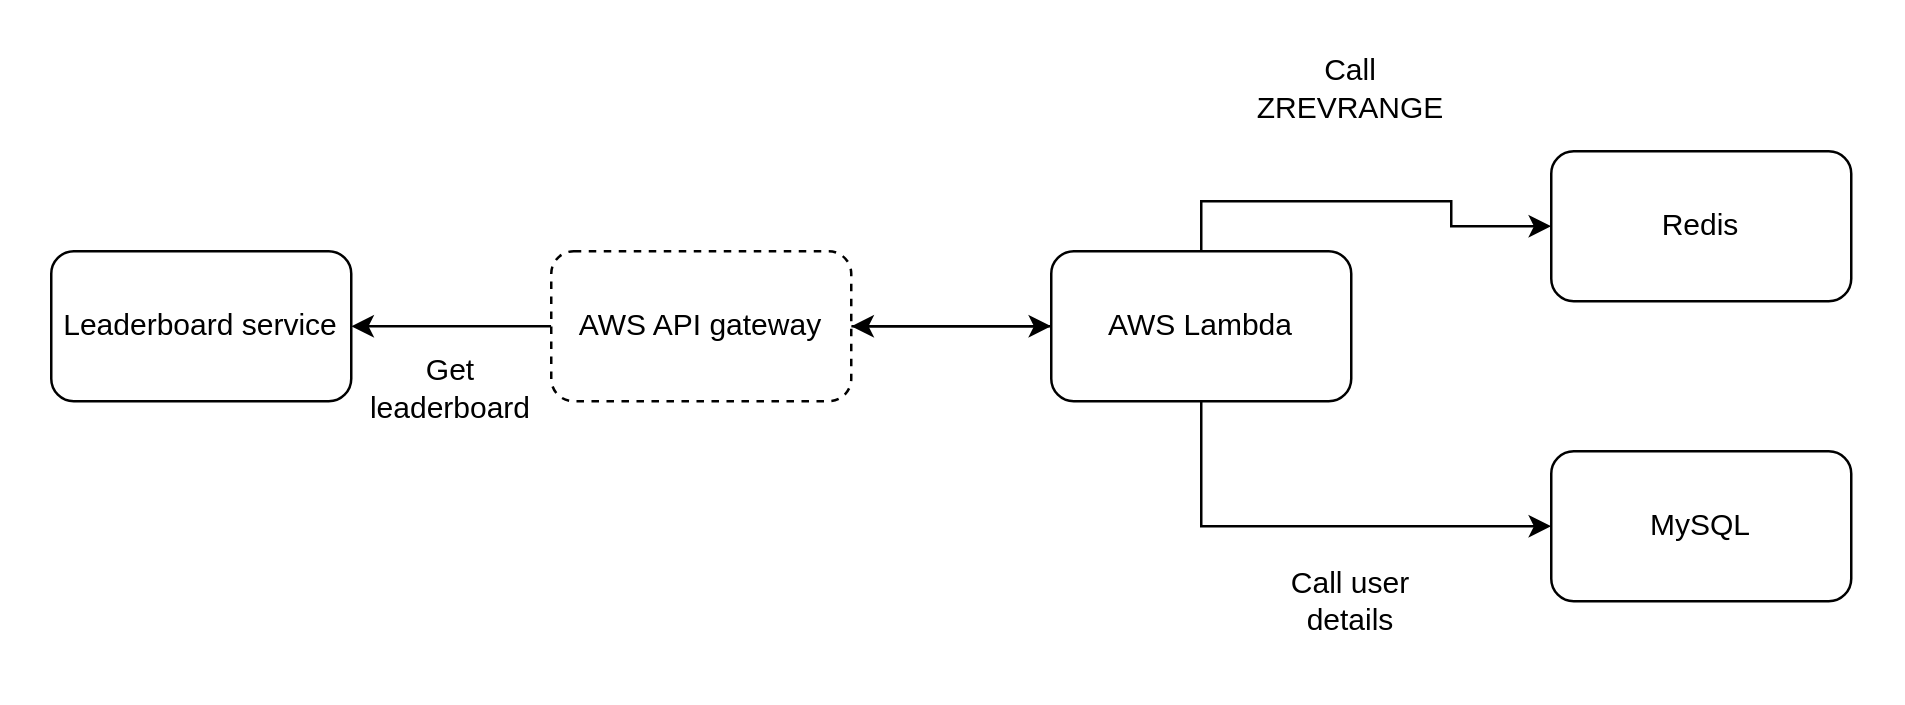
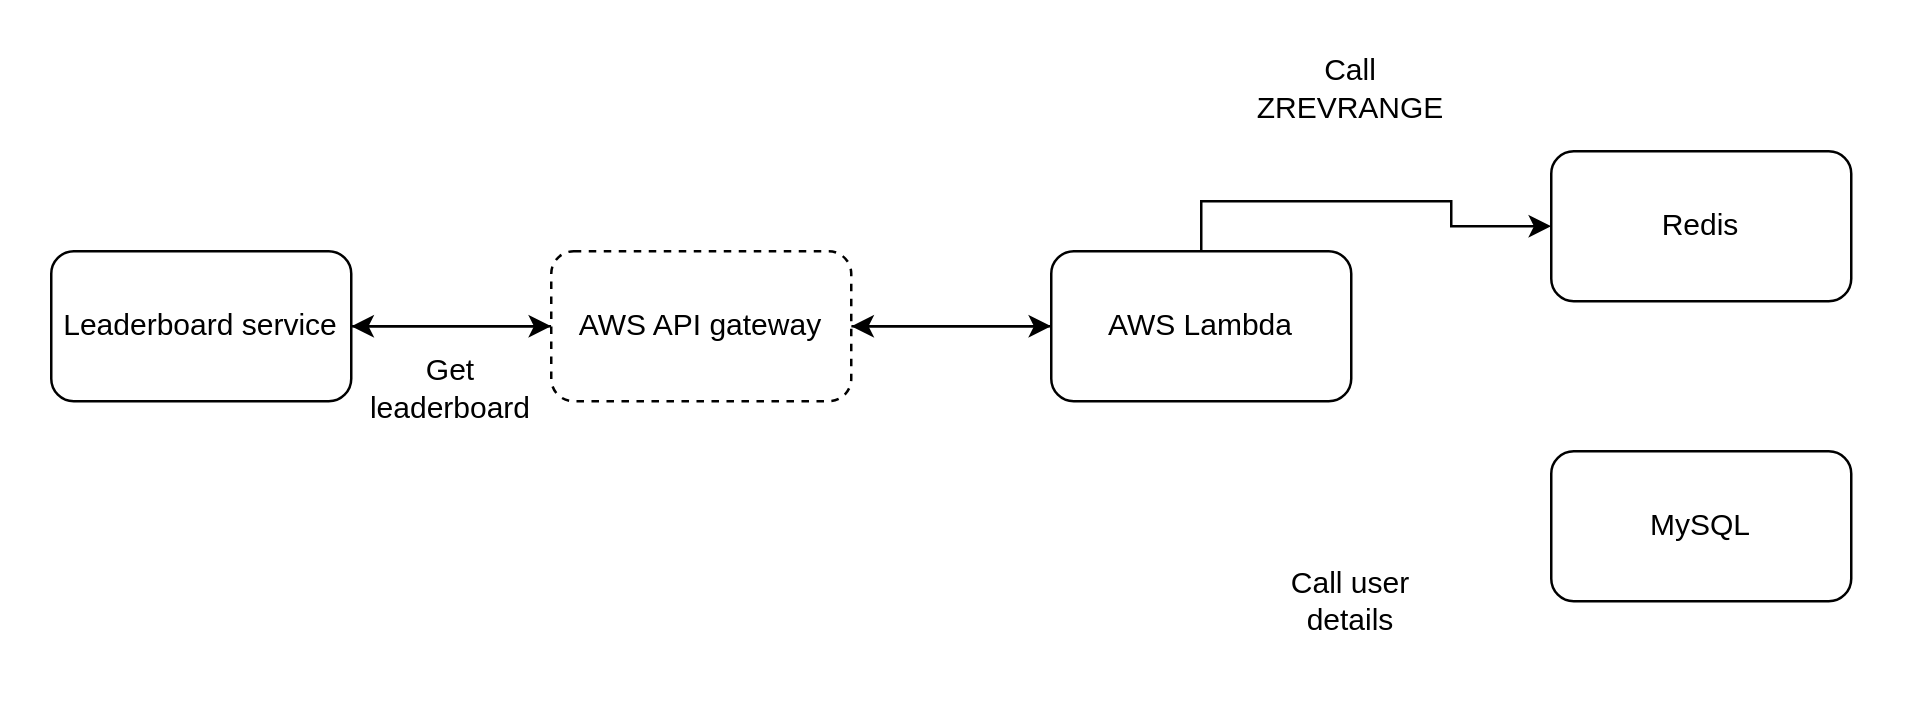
none -> (353, 326)
(1305, 526) -> none
